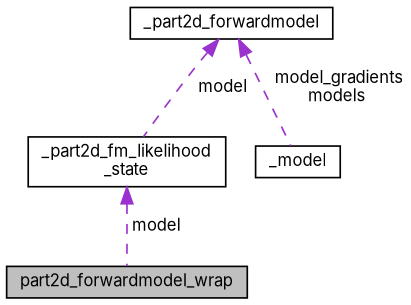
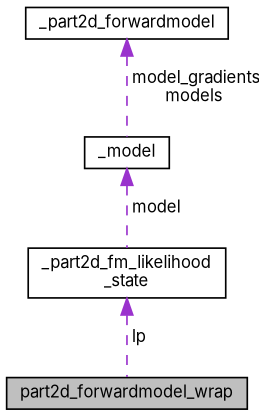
(175, 94) -> (127, 217)
(154, 227) -> (137, 338)
